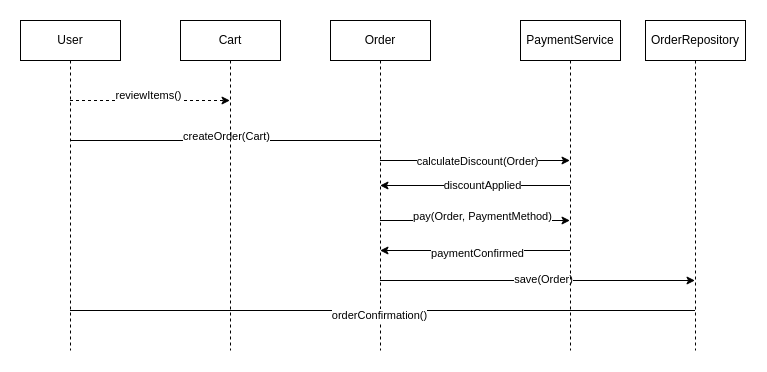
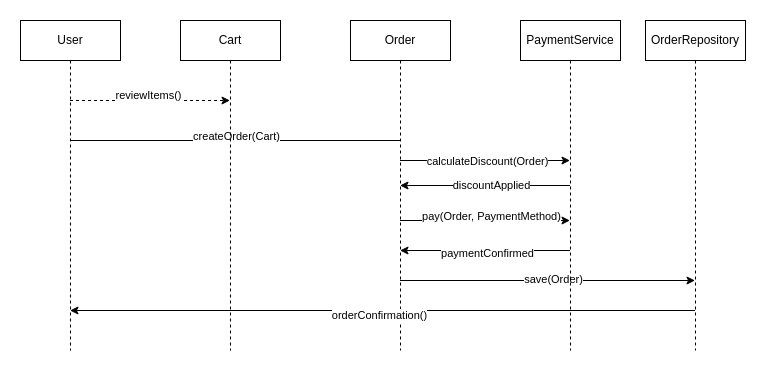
(381, 186) -> (401, 186)
(76, 311) -> (78, 311)
